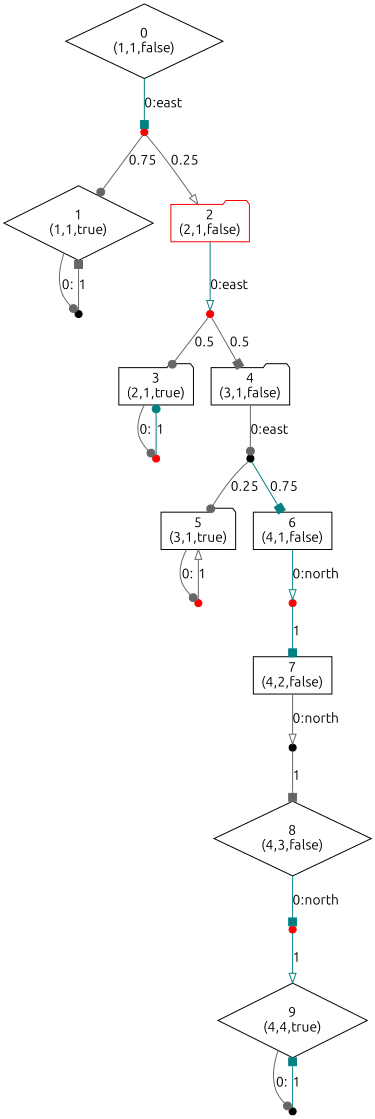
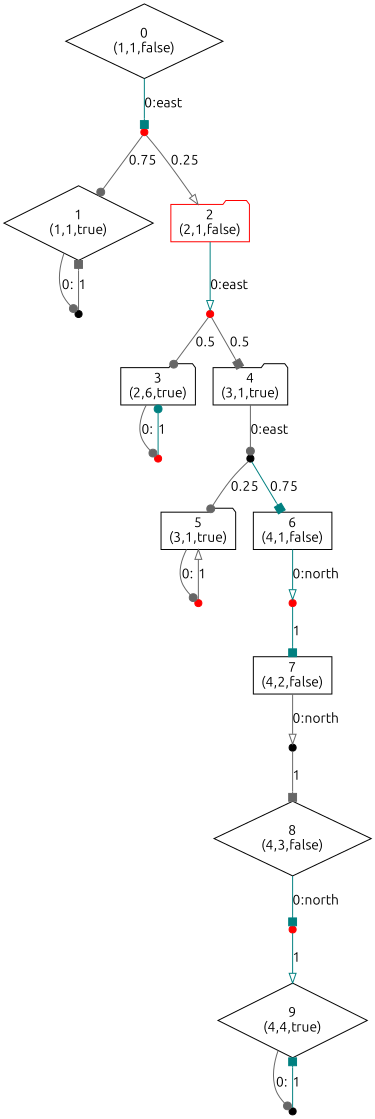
(156, 386) -> (158, 386)
(250, 386) -> (250, 386)
